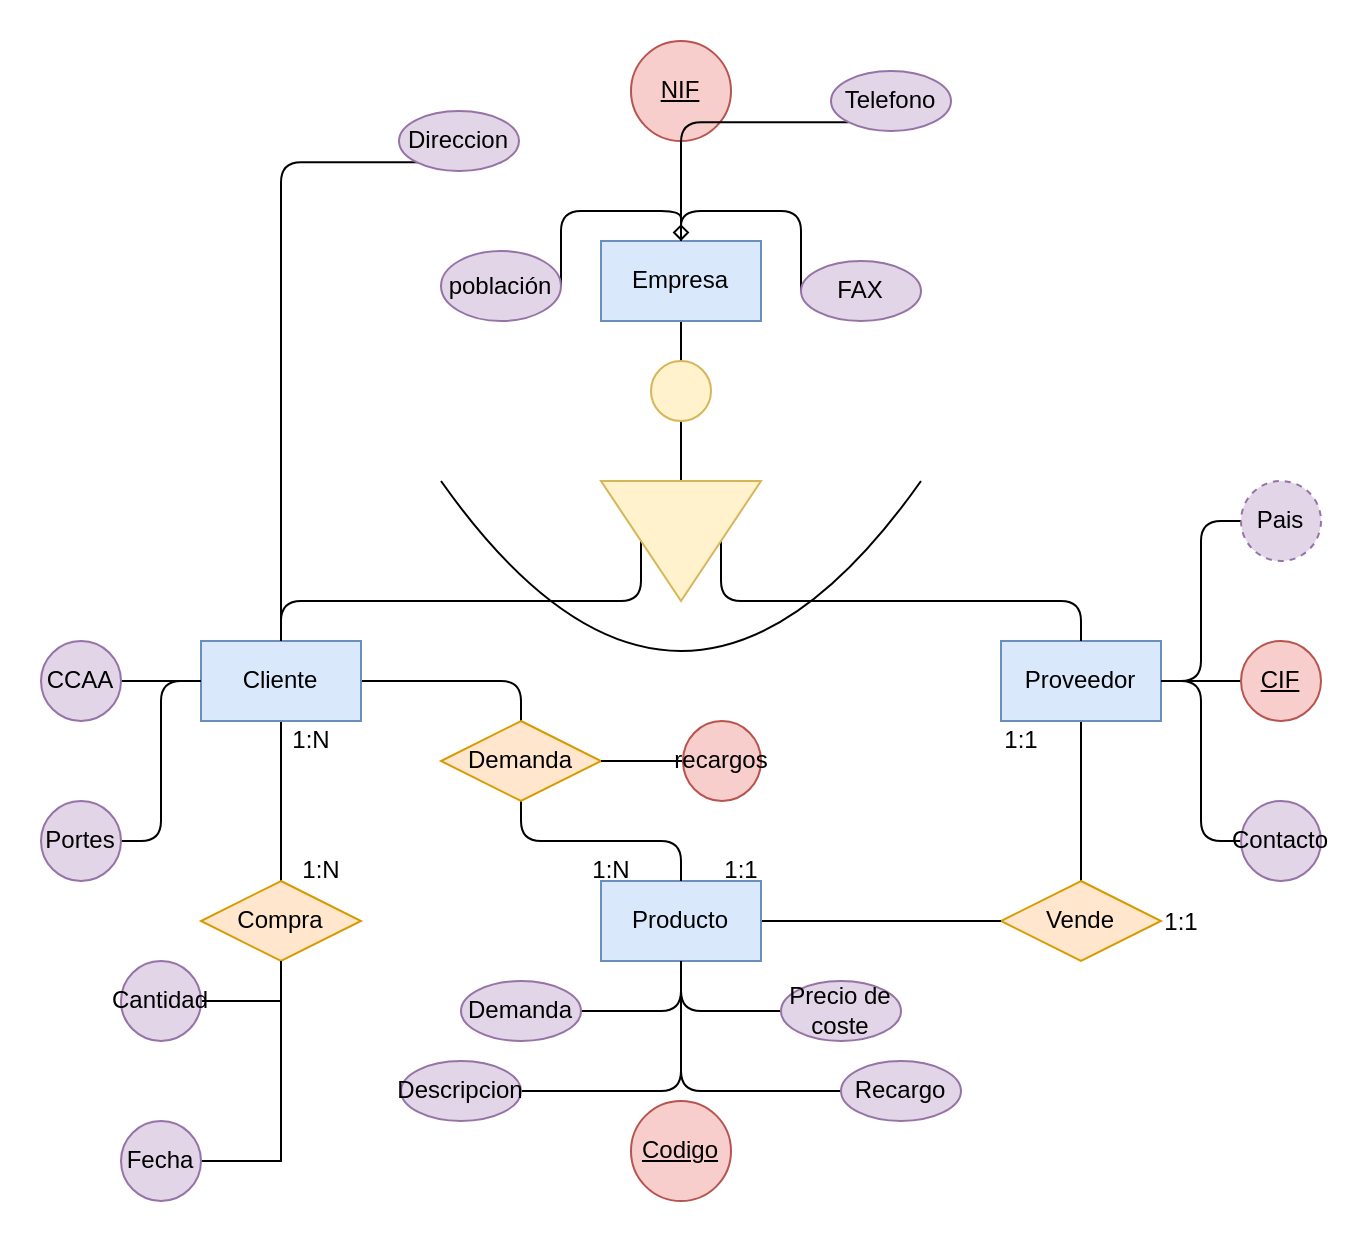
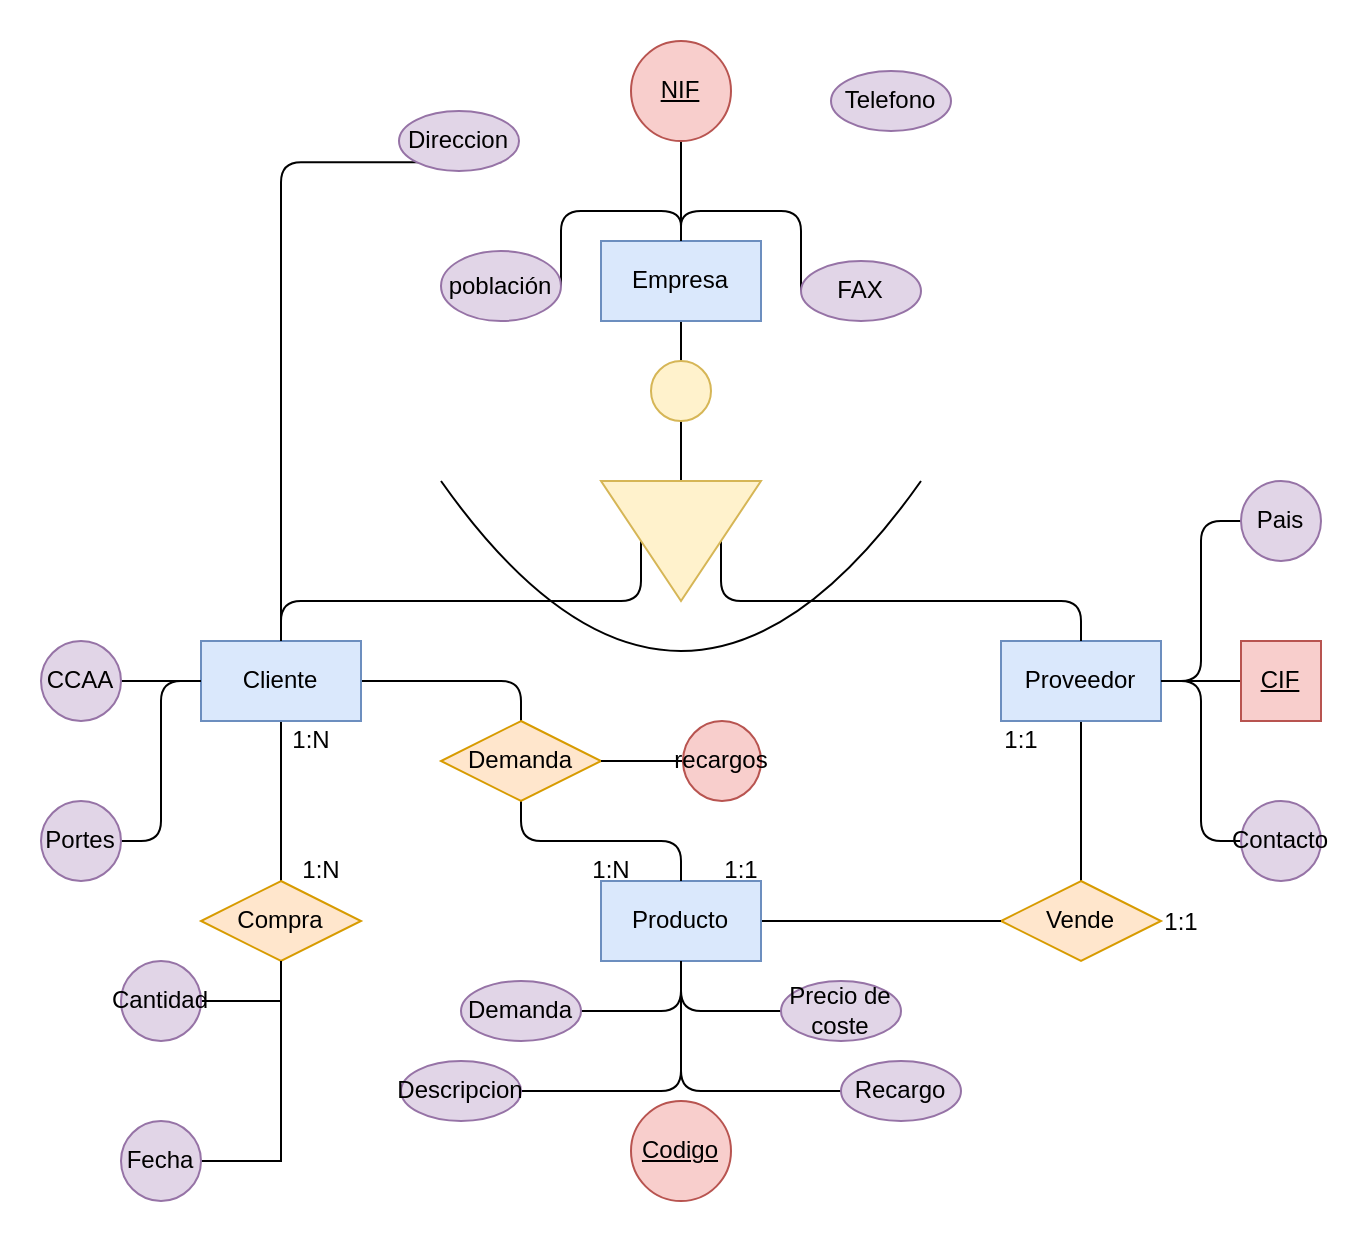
(762, 122) -> none
(673, 212) -> (674, 213)
(1281, 521) -> (1281, 521)
(1281, 681) -> (1281, 681)
